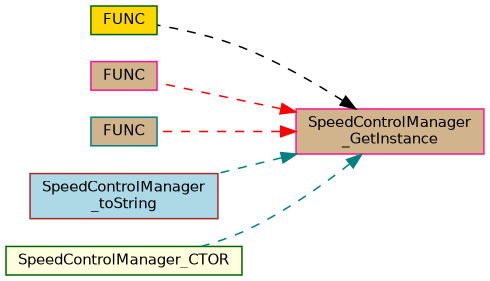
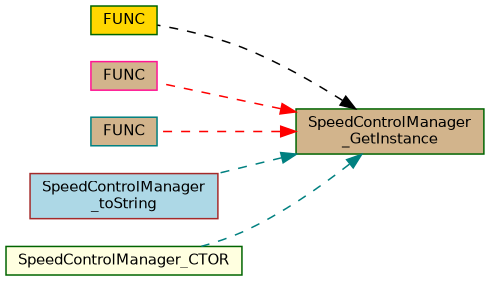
(390, 131) -> (390, 131)
